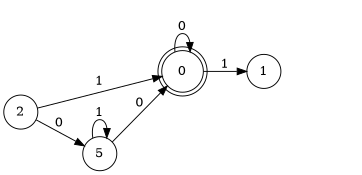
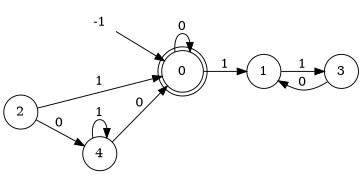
none -> (100, 22)
none -> (341, 71)
(100, 154) -> (100, 154)
